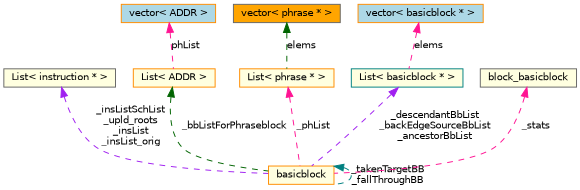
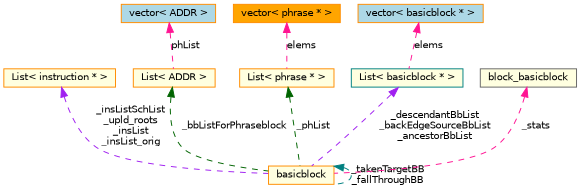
(287, 13) -> (287, 13)
(287, 51) -> (287, 51)
(60, 78) -> (60, 78)
(295, 131) -> (295, 131)
